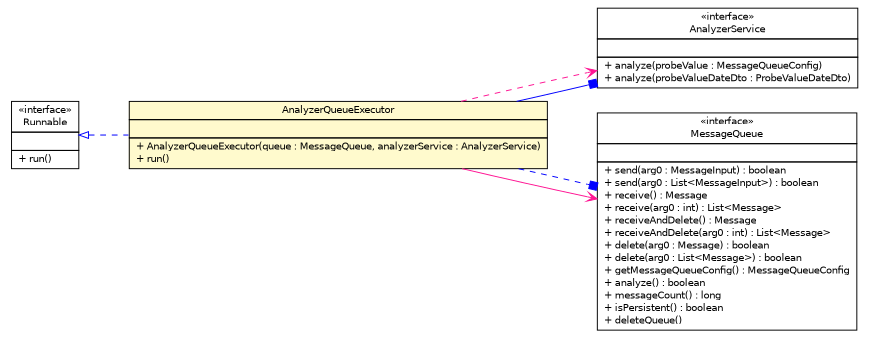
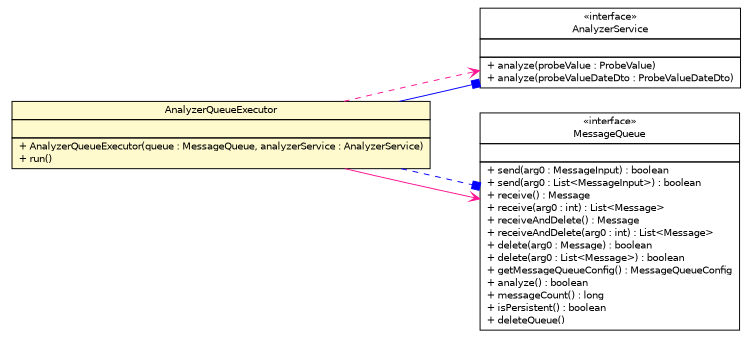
(713, 66) -> (571, 66)
(45, 135) -> none
